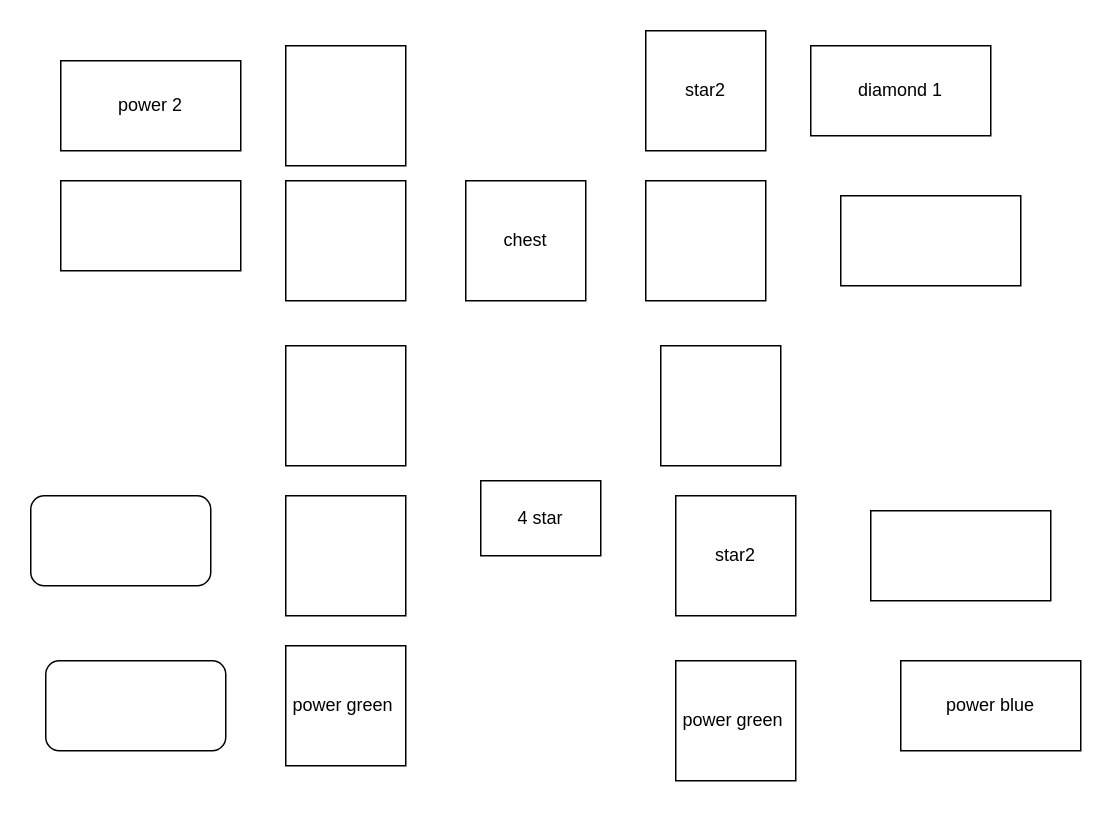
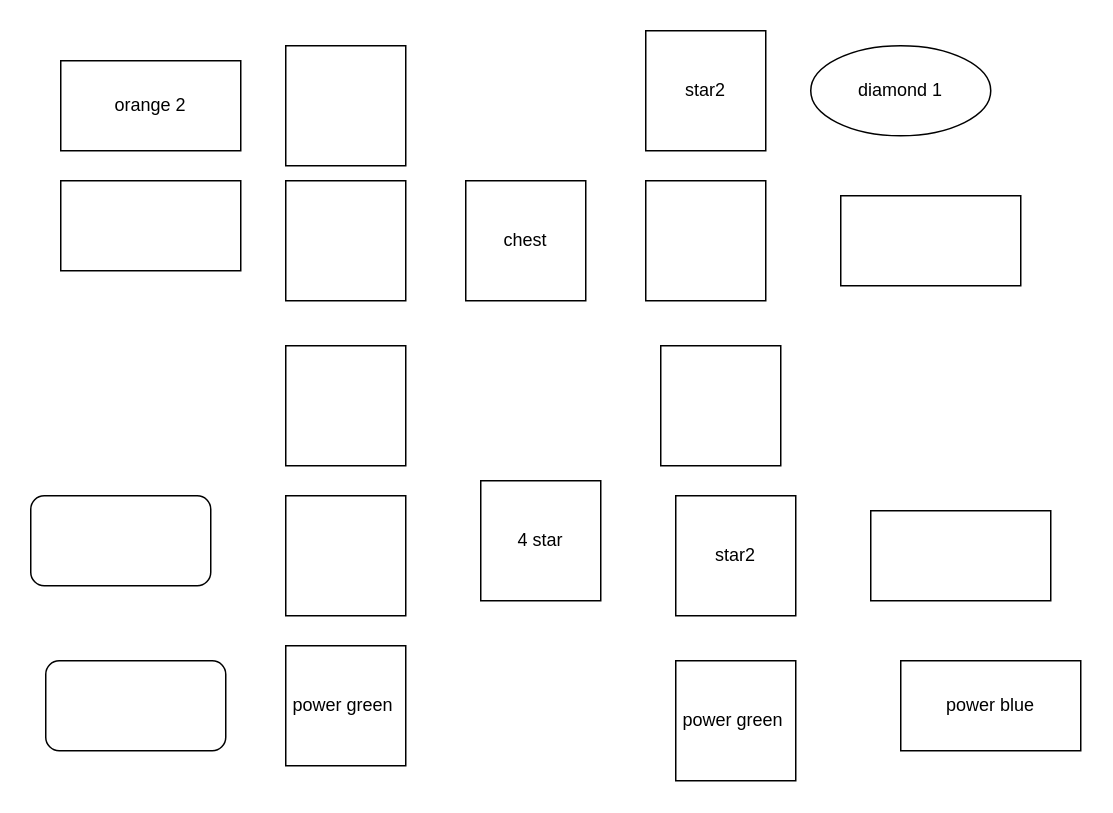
(901, 91) -> (901, 91)
(151, 106) -> (151, 106)
(541, 518) -> (541, 541)
